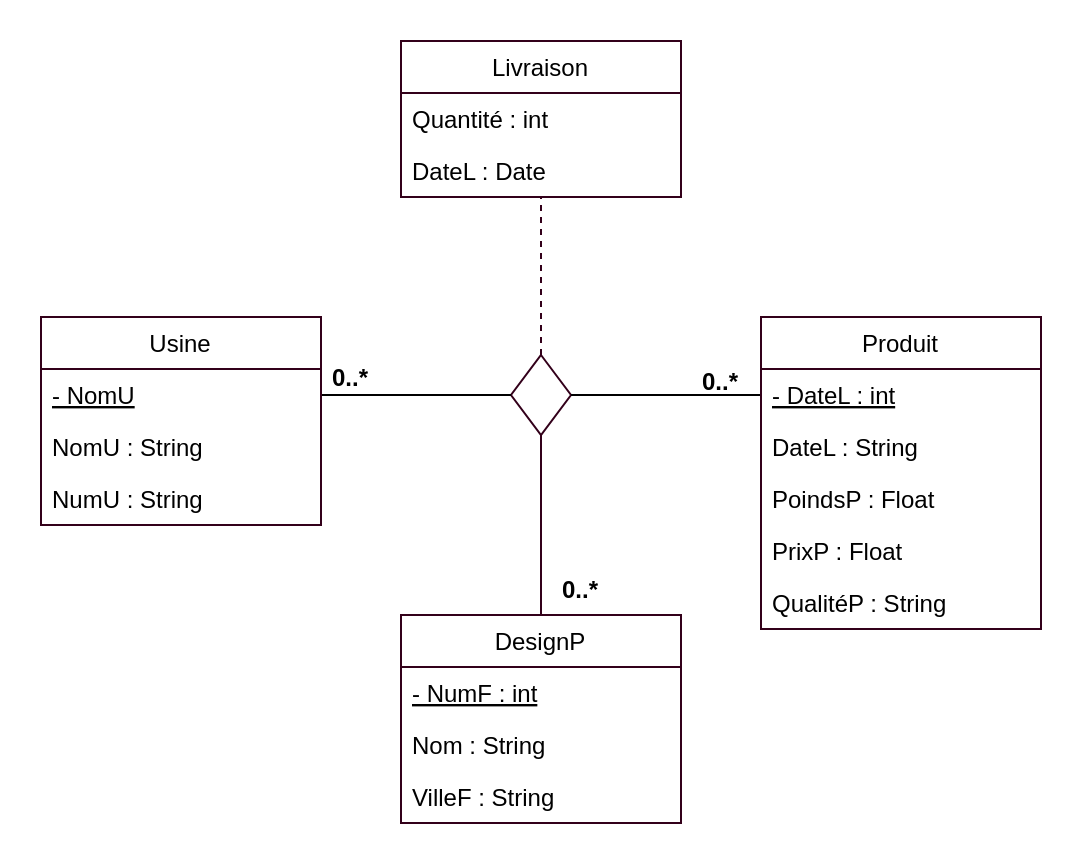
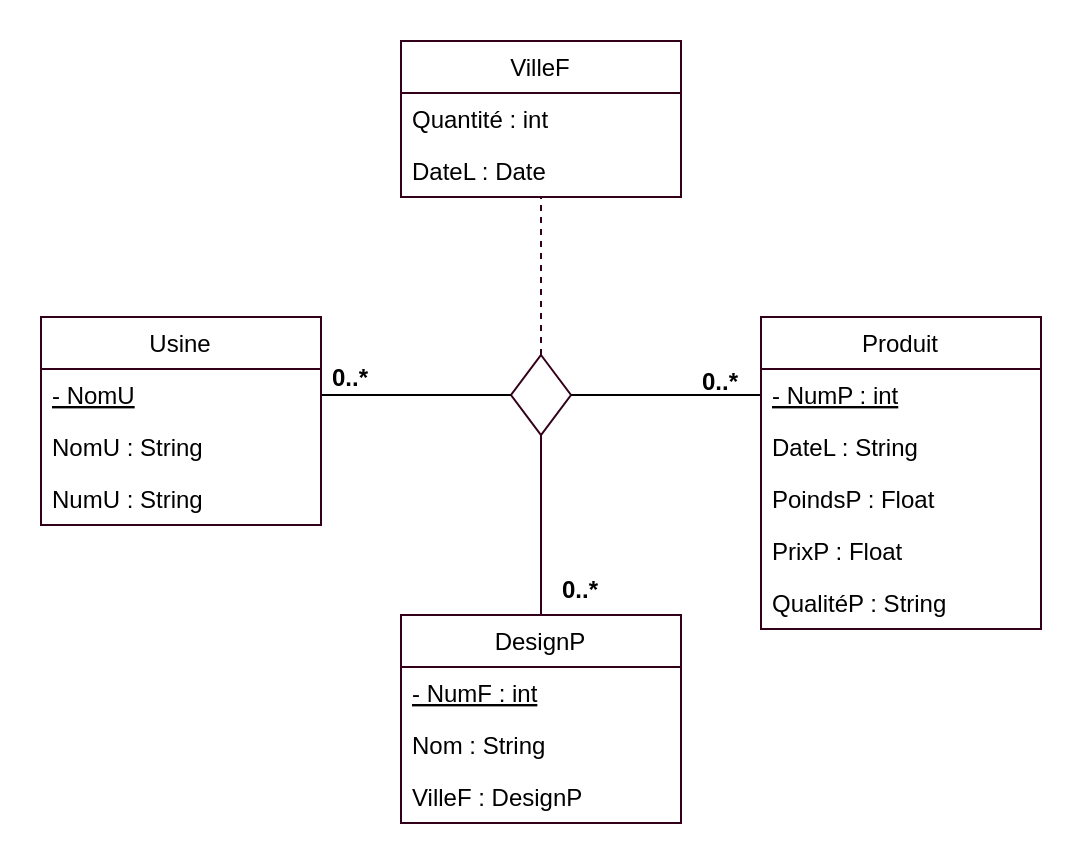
(540, 68) -> (540, 68)
(844, 396) -> (837, 396)
(491, 798) -> (498, 798)
